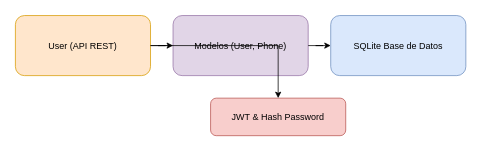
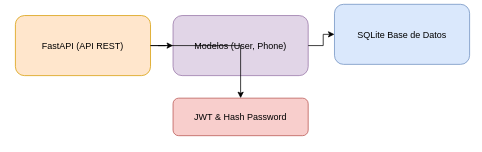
(398, 45) -> (402, 34)
(83, 46) -> (83, 46)
(278, 117) -> (240, 117)
